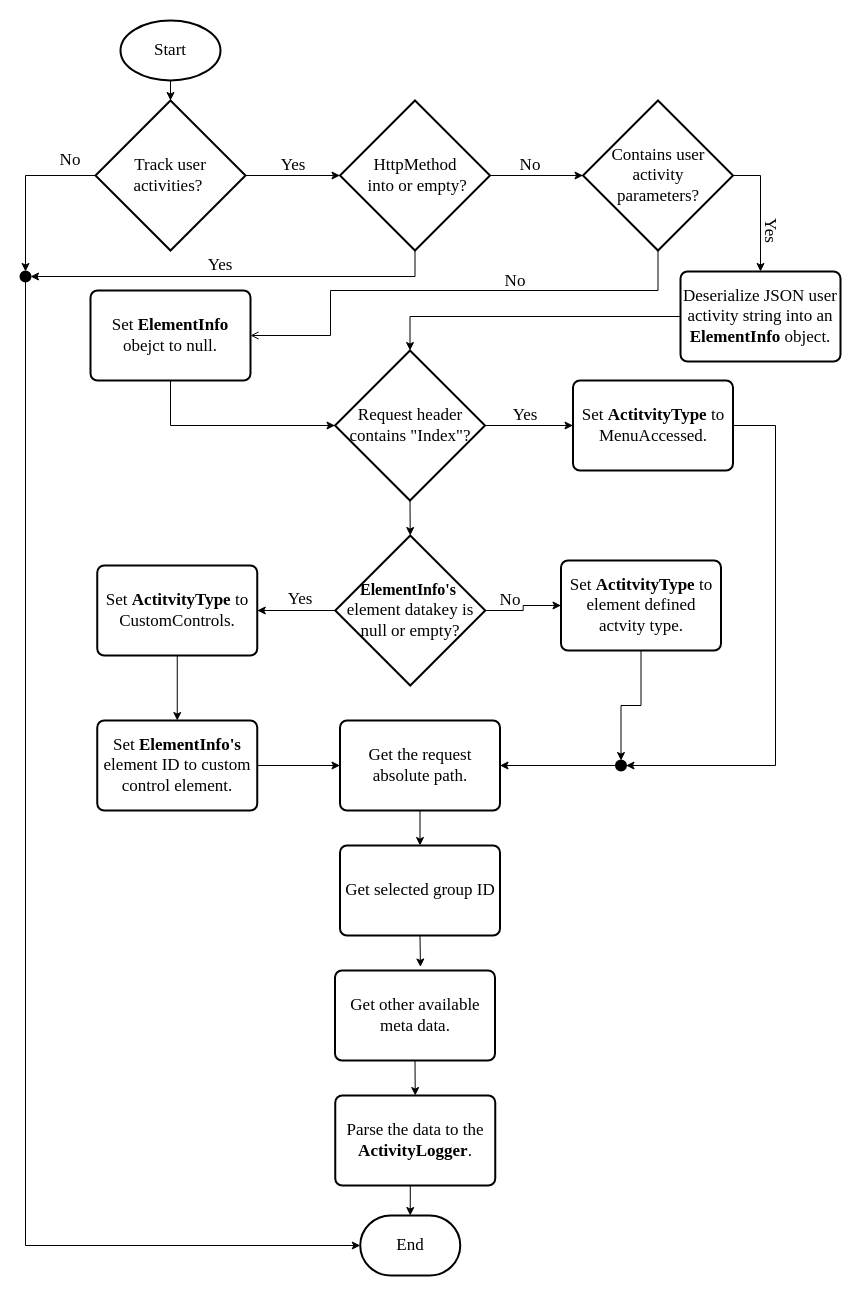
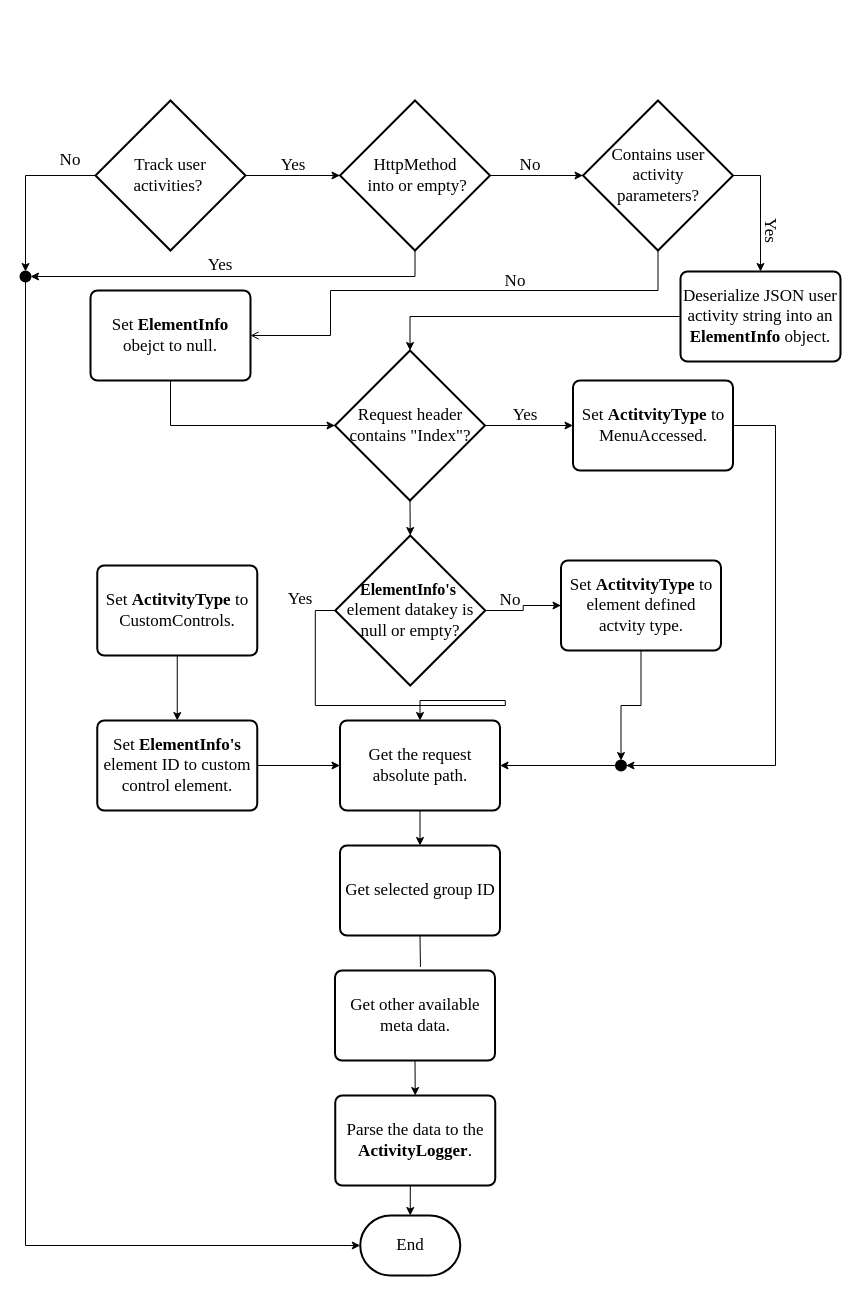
(171, 51) -> none
(171, 95) -> none
(291, 611) -> (413, 706)
(420, 959) -> (420, 962)
